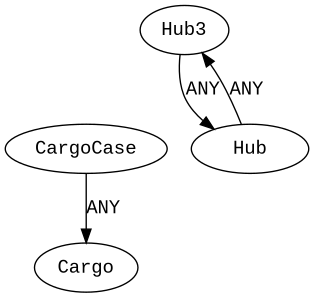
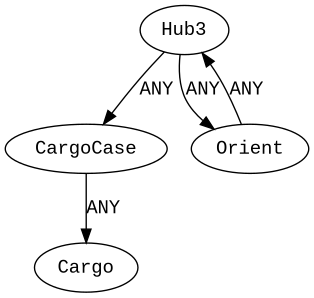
none -> (137, 82)
(250, 149) -> (250, 149)
